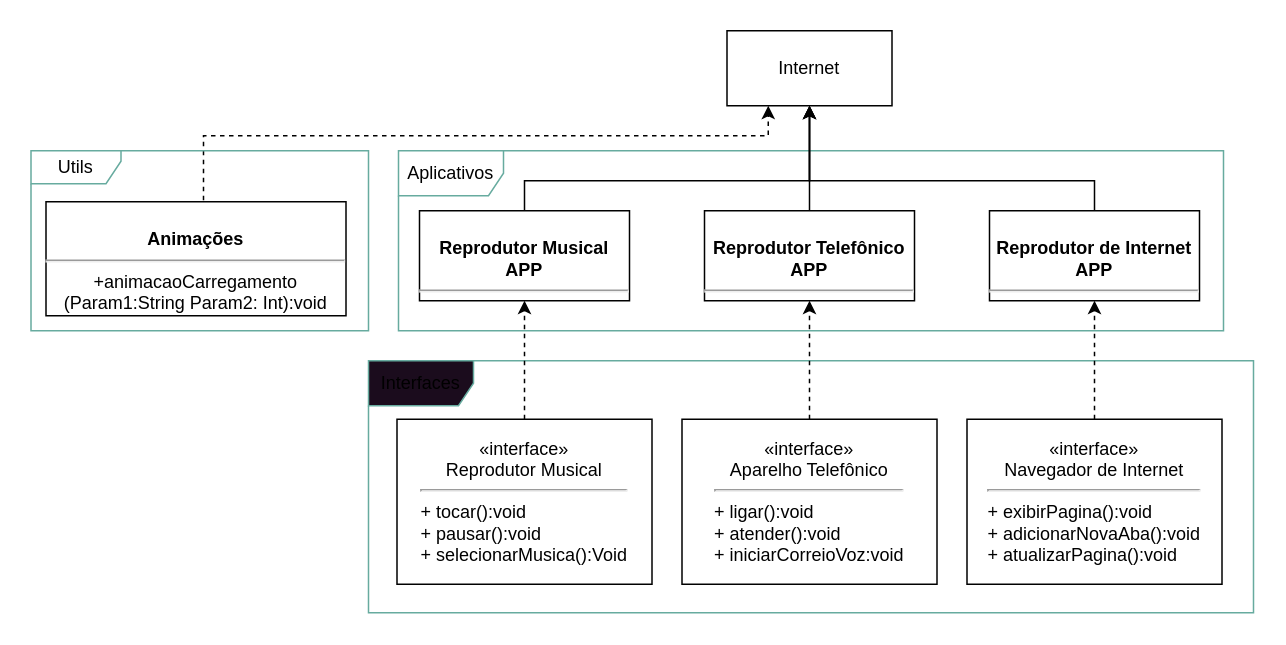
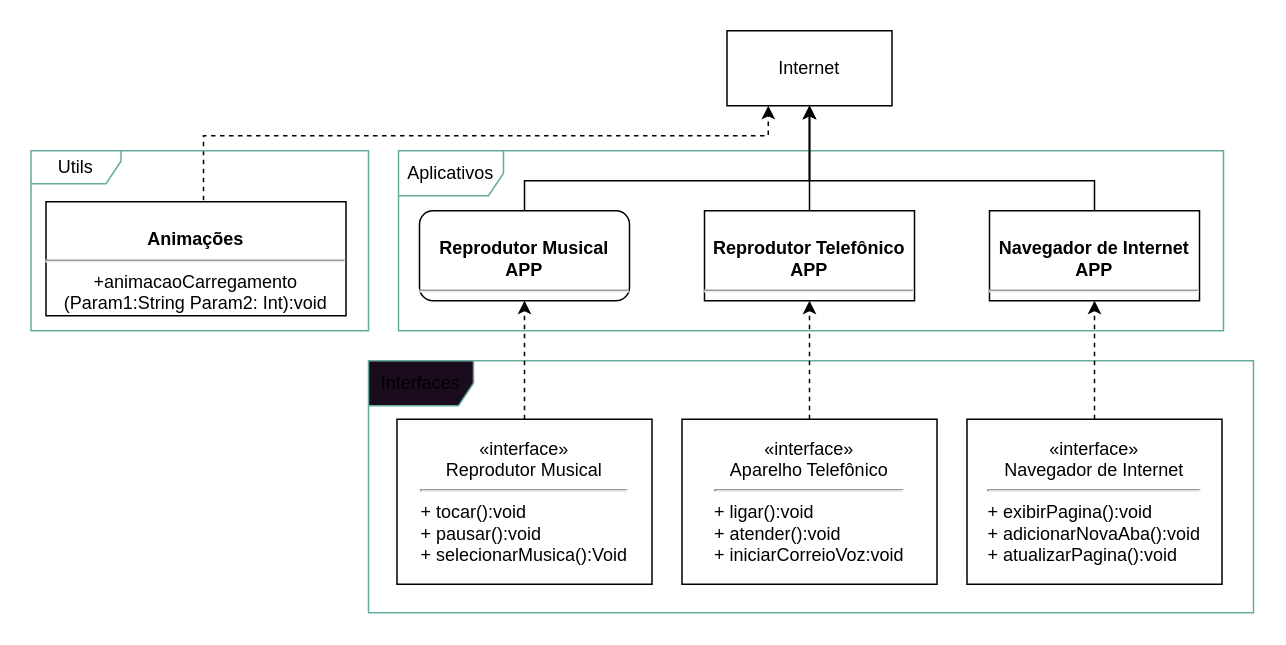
(1096, 232) -> (1096, 232)
(524, 256) -> (524, 256)
